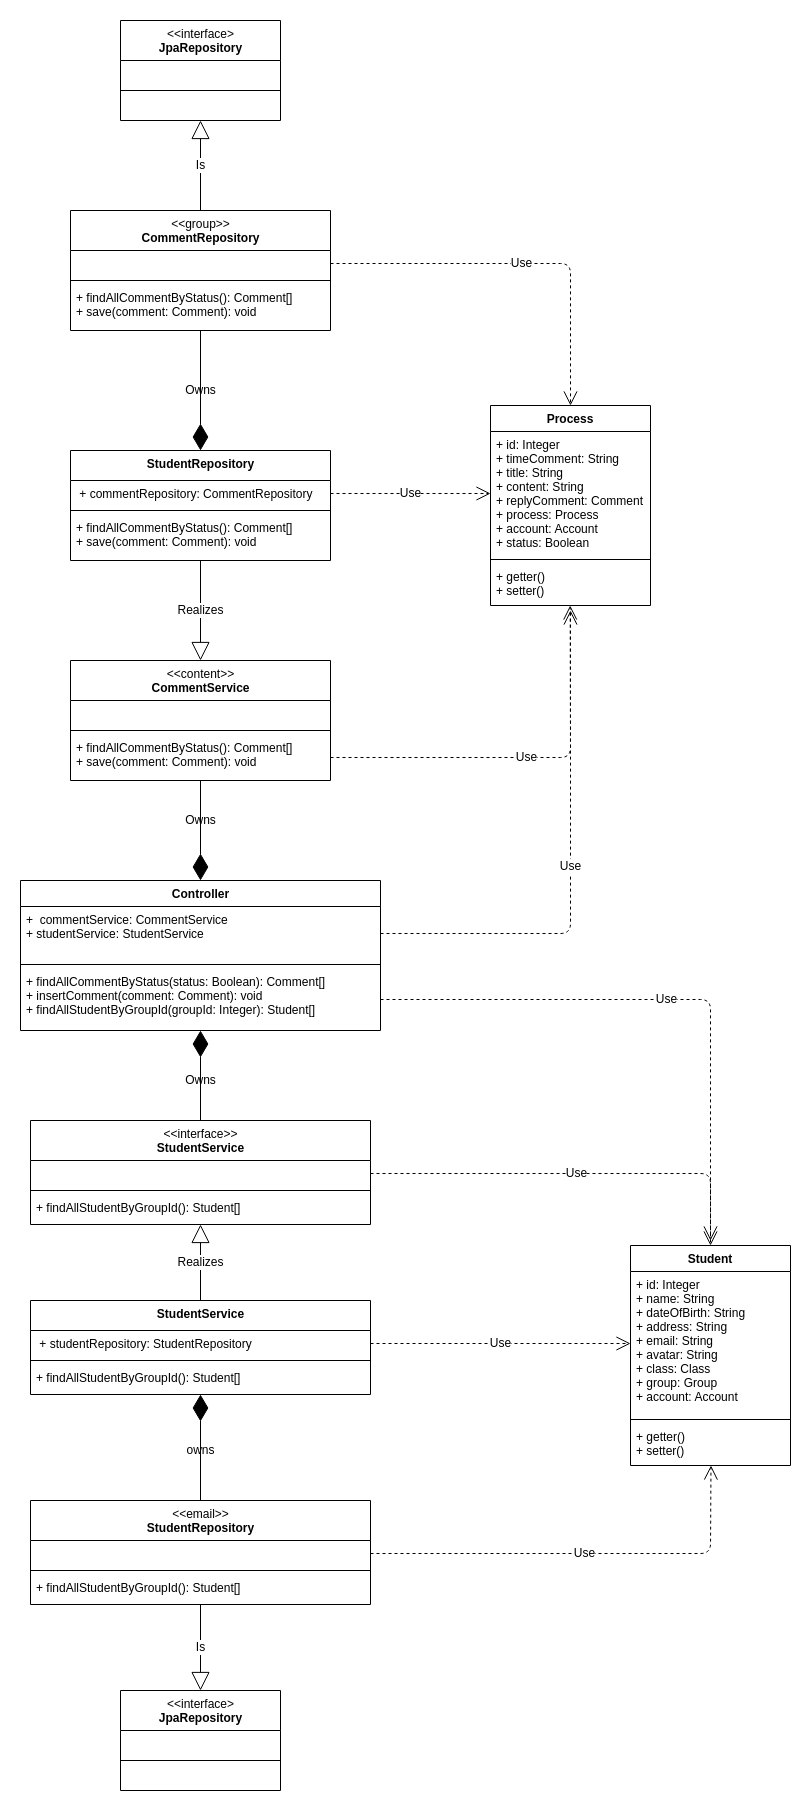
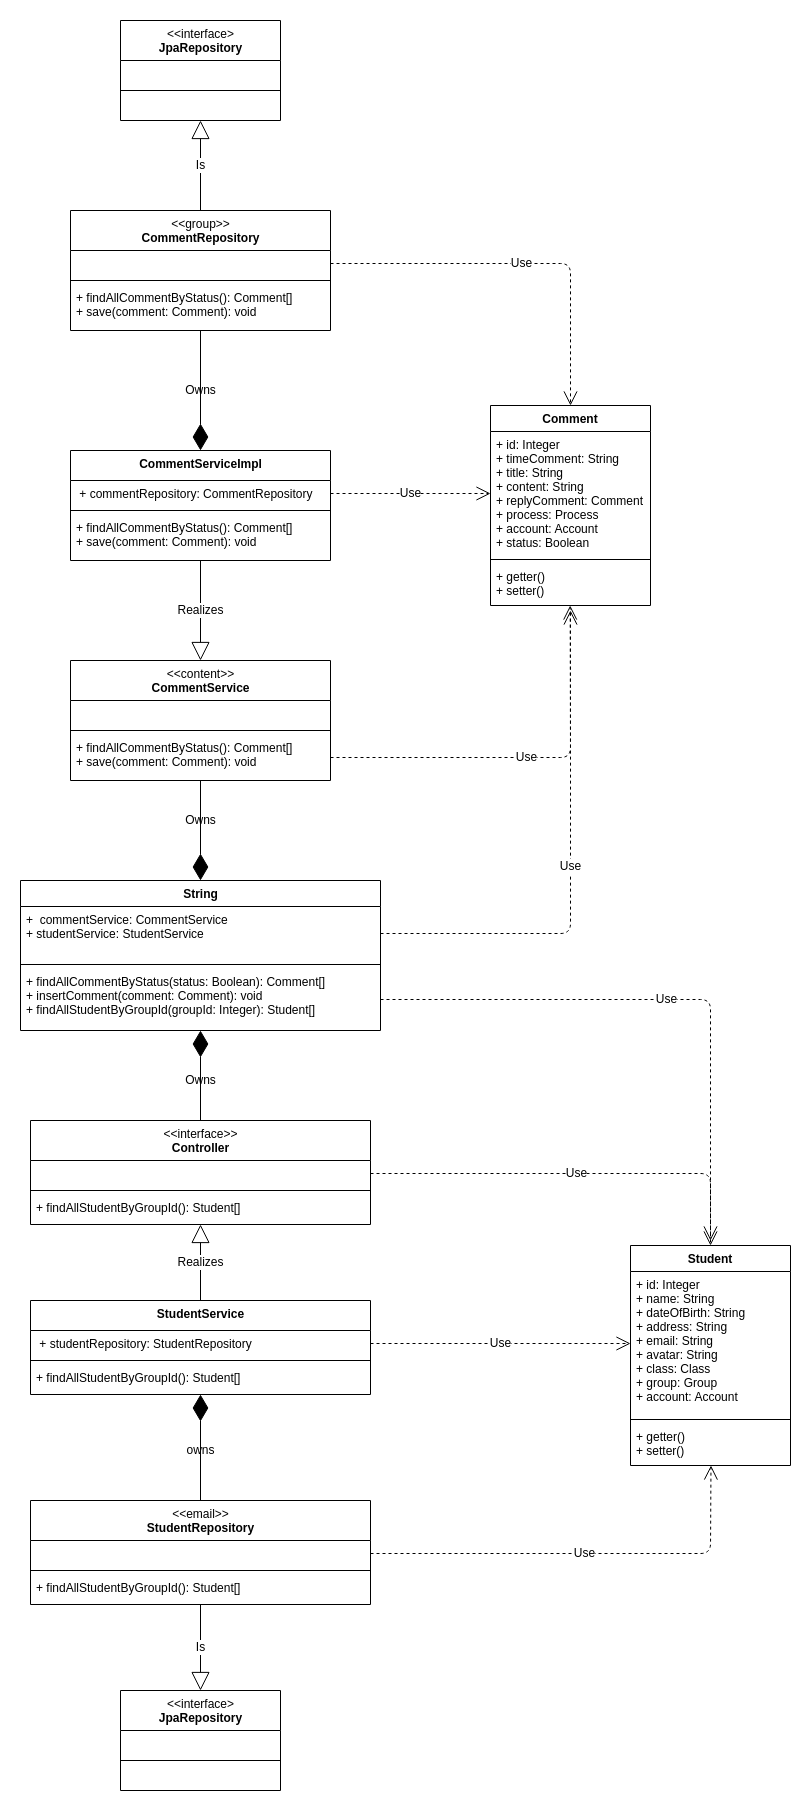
(570, 419) -> (570, 419)
(201, 465) -> (201, 465)
(201, 895) -> (201, 895)
(201, 1142) -> (201, 1142)
